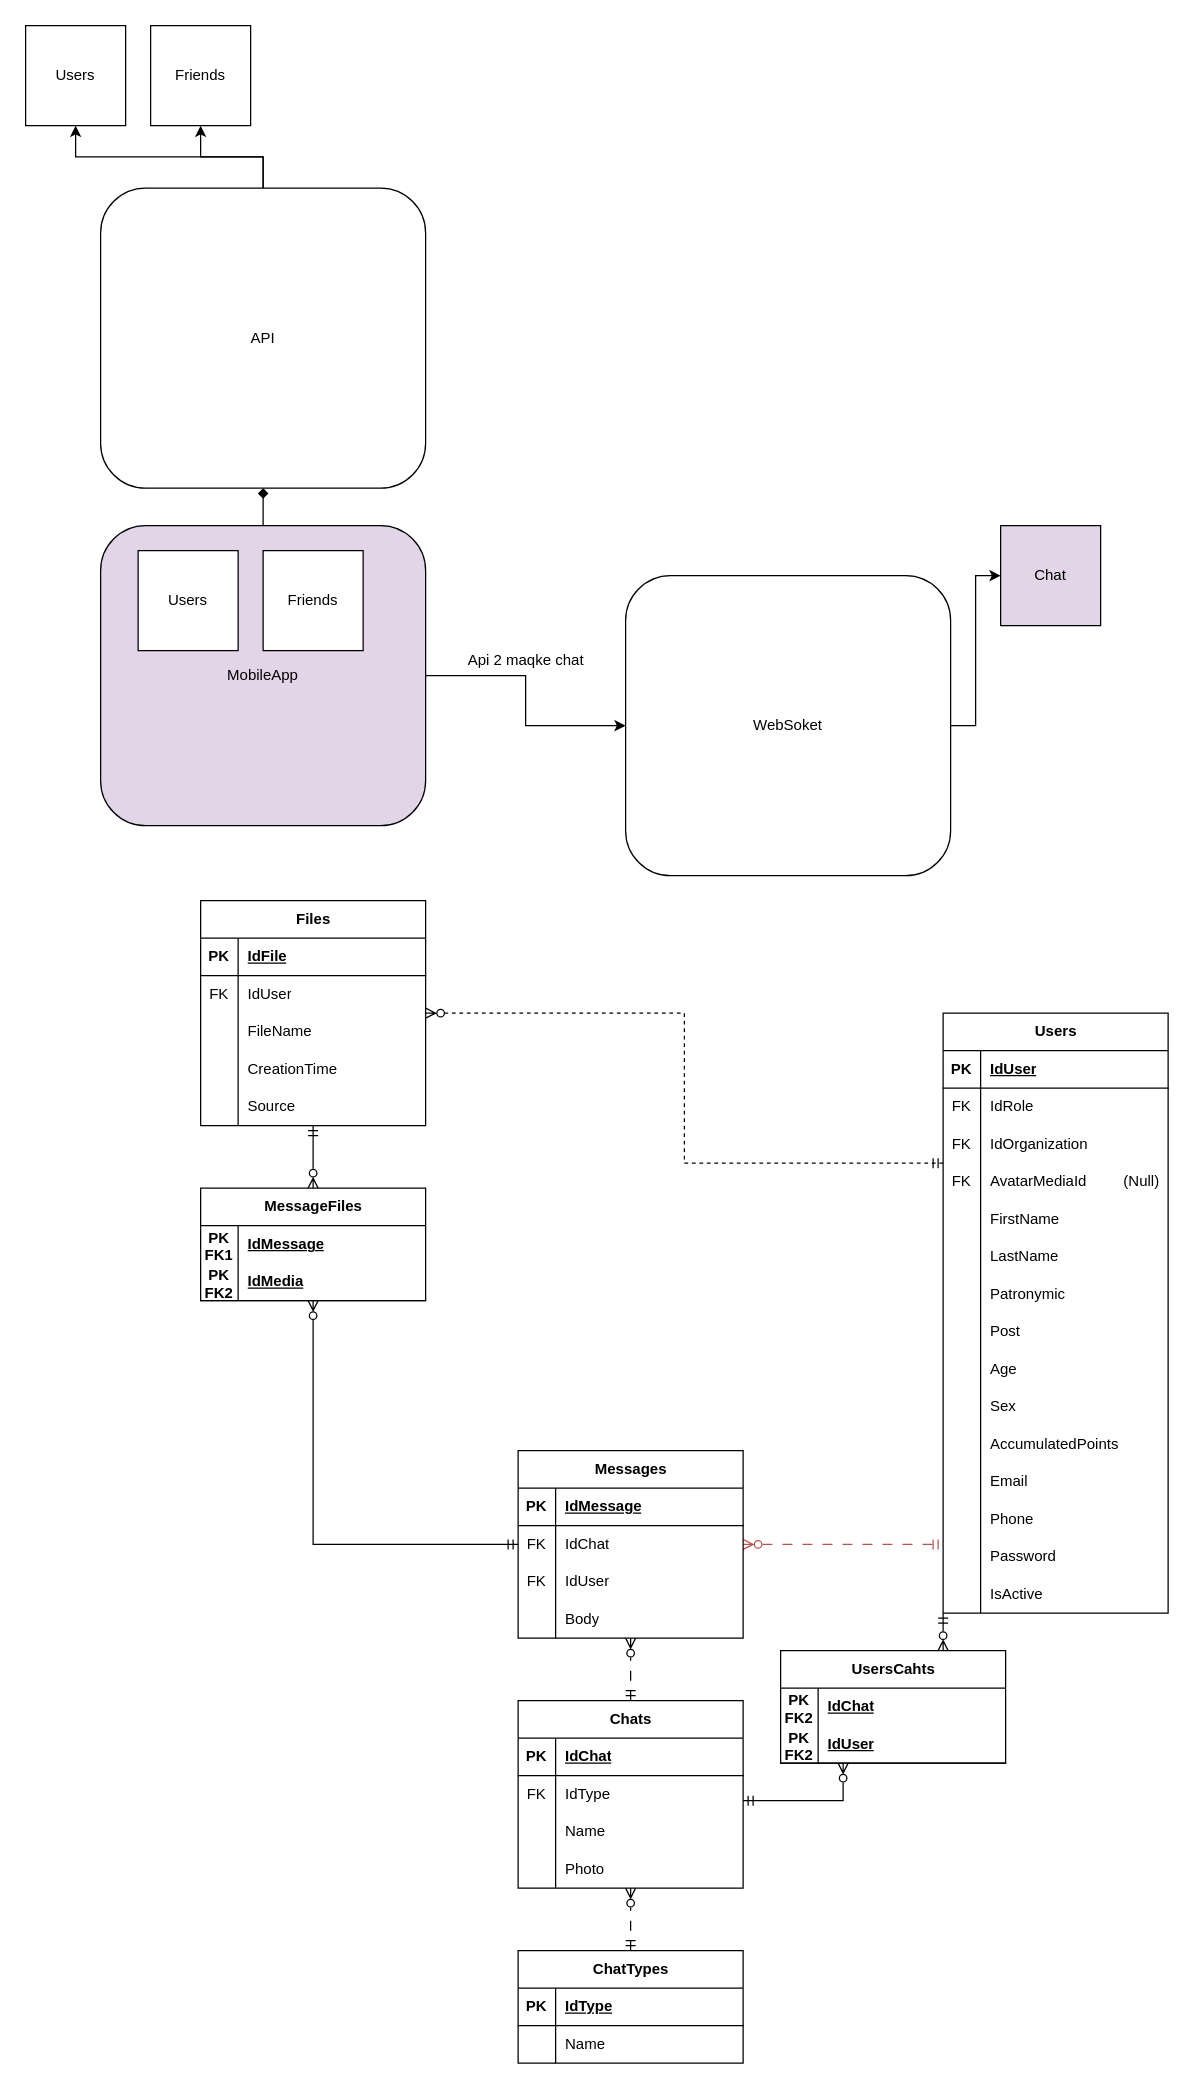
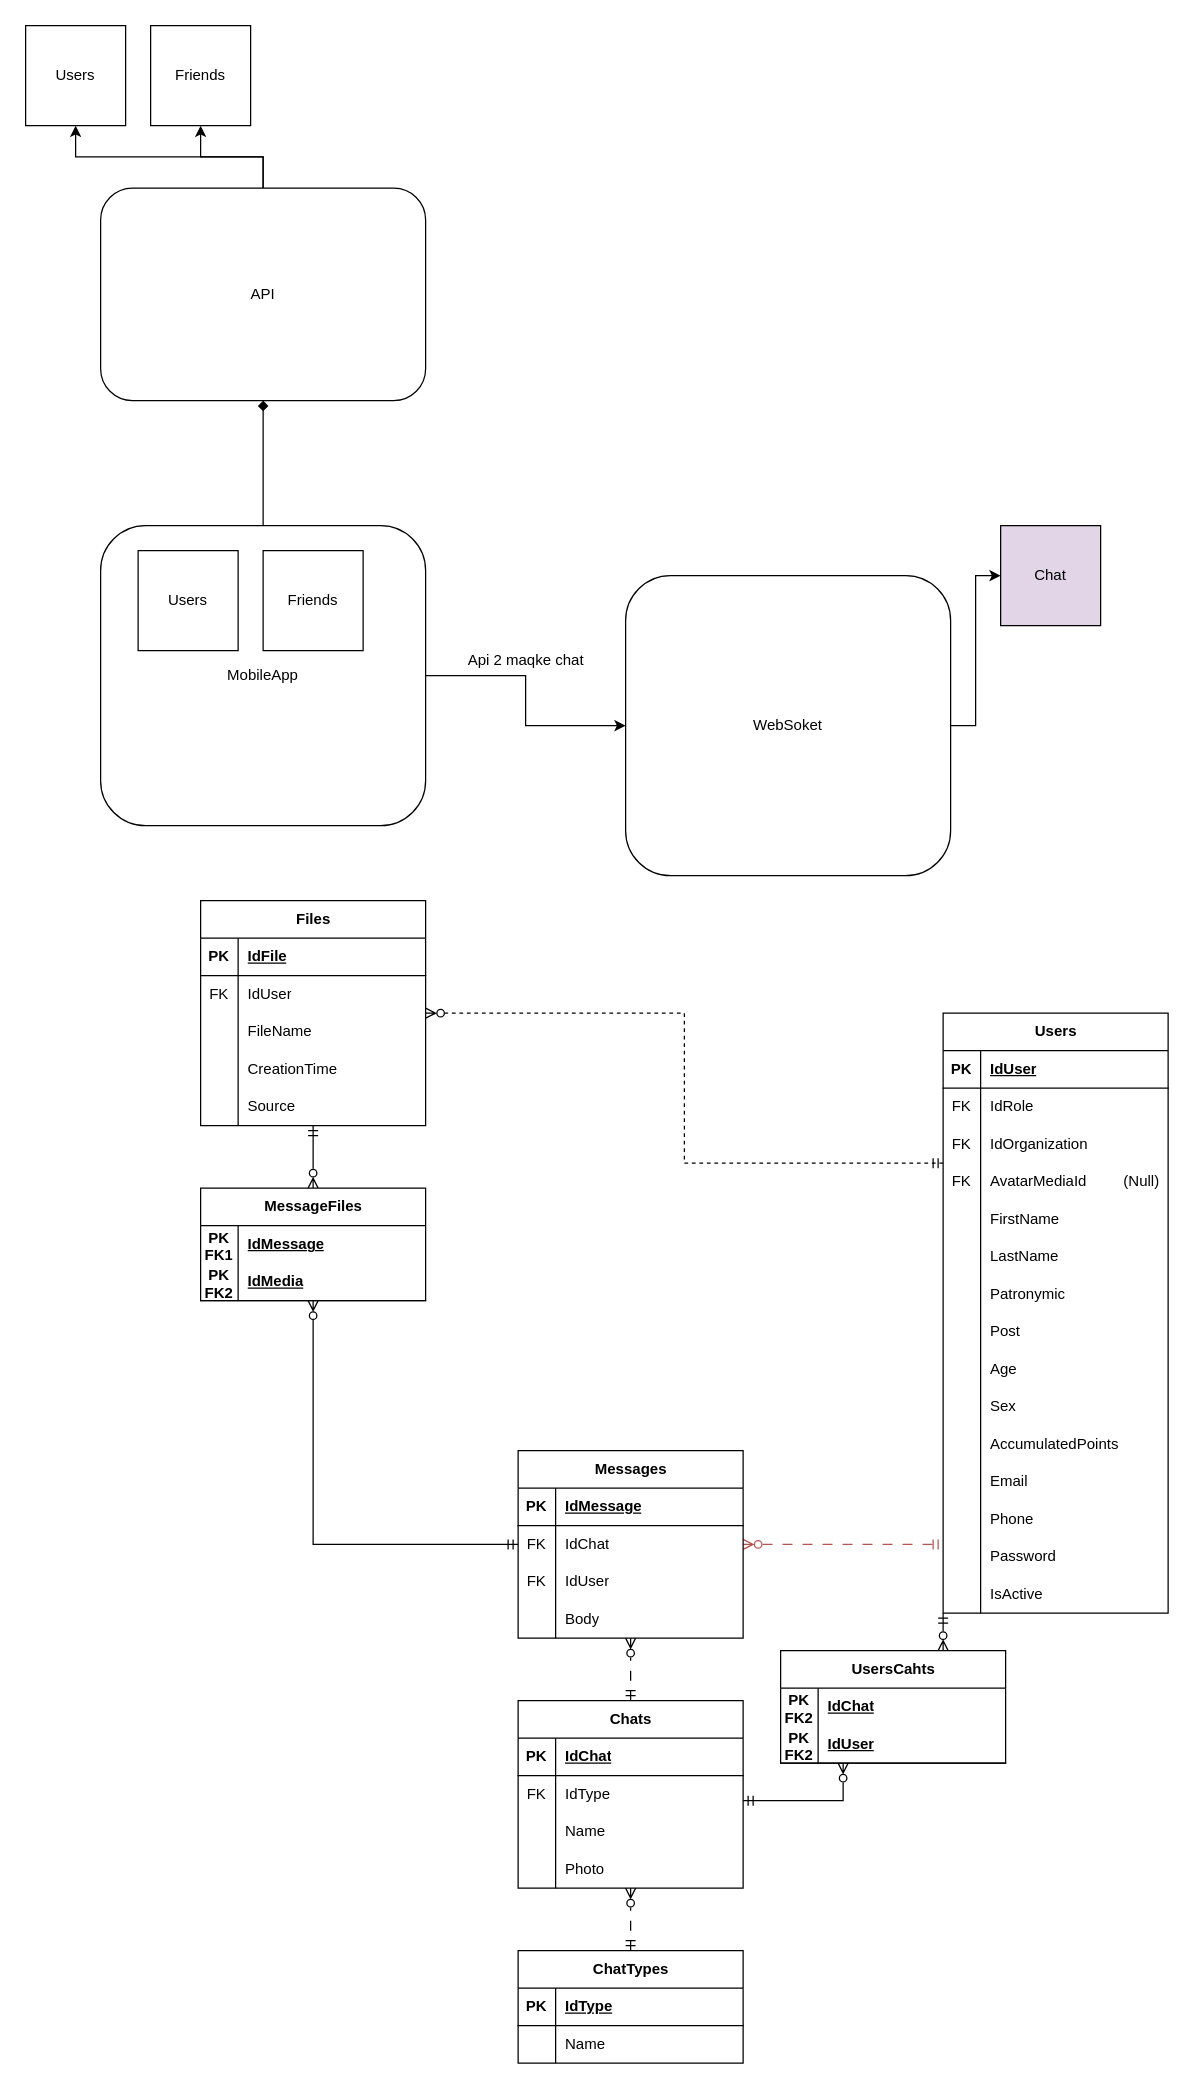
(263, 338) -> (263, 294)
(263, 676) -> (263, 676)
